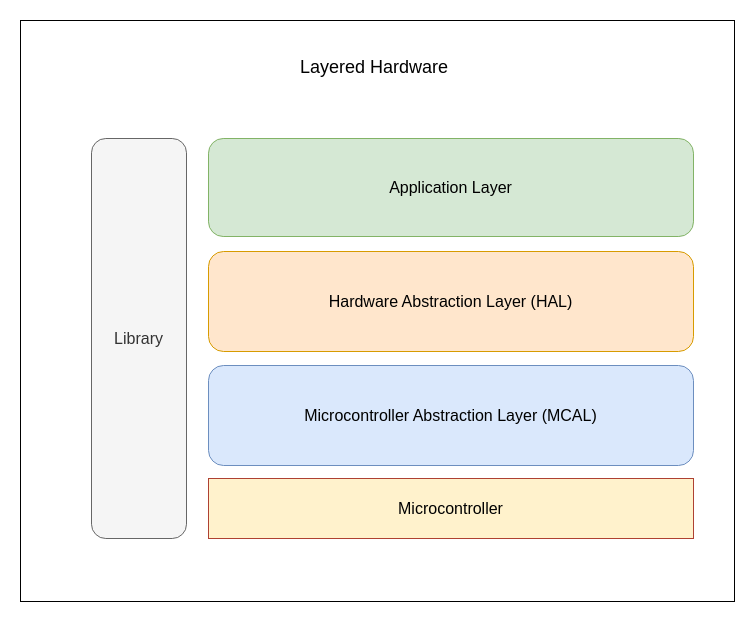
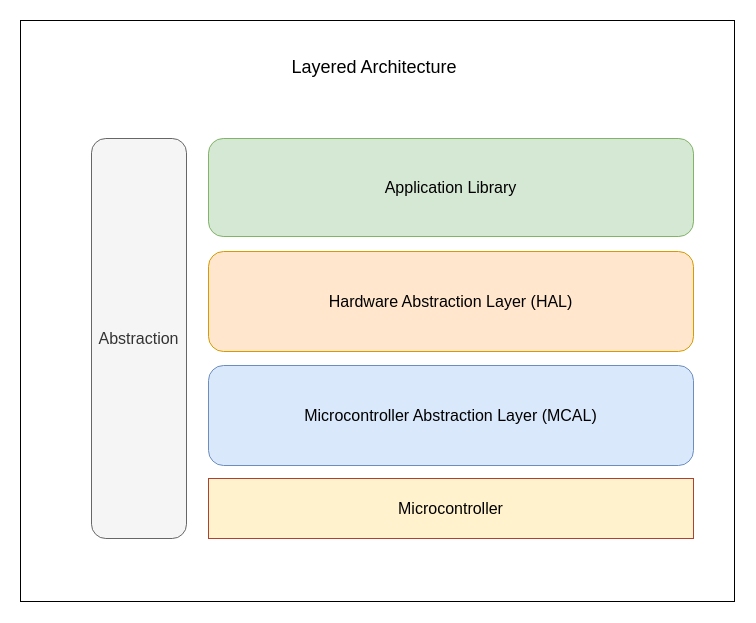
(375, 68) -> (375, 68)
(451, 188) -> (451, 188)
(139, 339) -> (139, 339)
